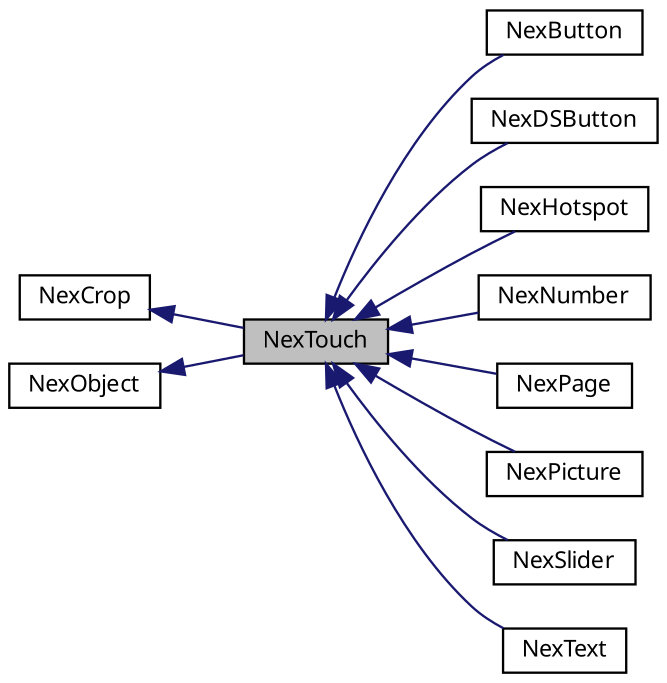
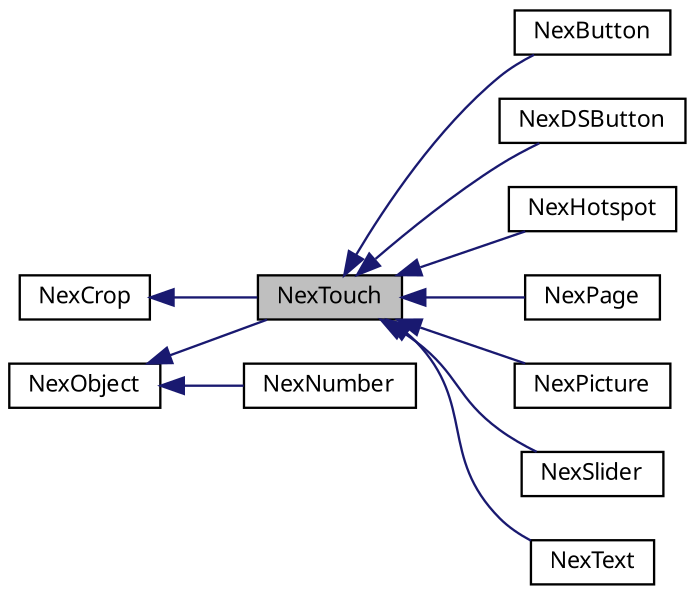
(445, 319) -> (214, 386)
